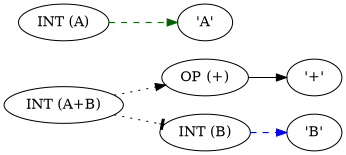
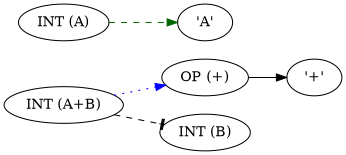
(135, 91) -> (135, 91)
(137, 119) -> (137, 119)
(314, 133) -> none
